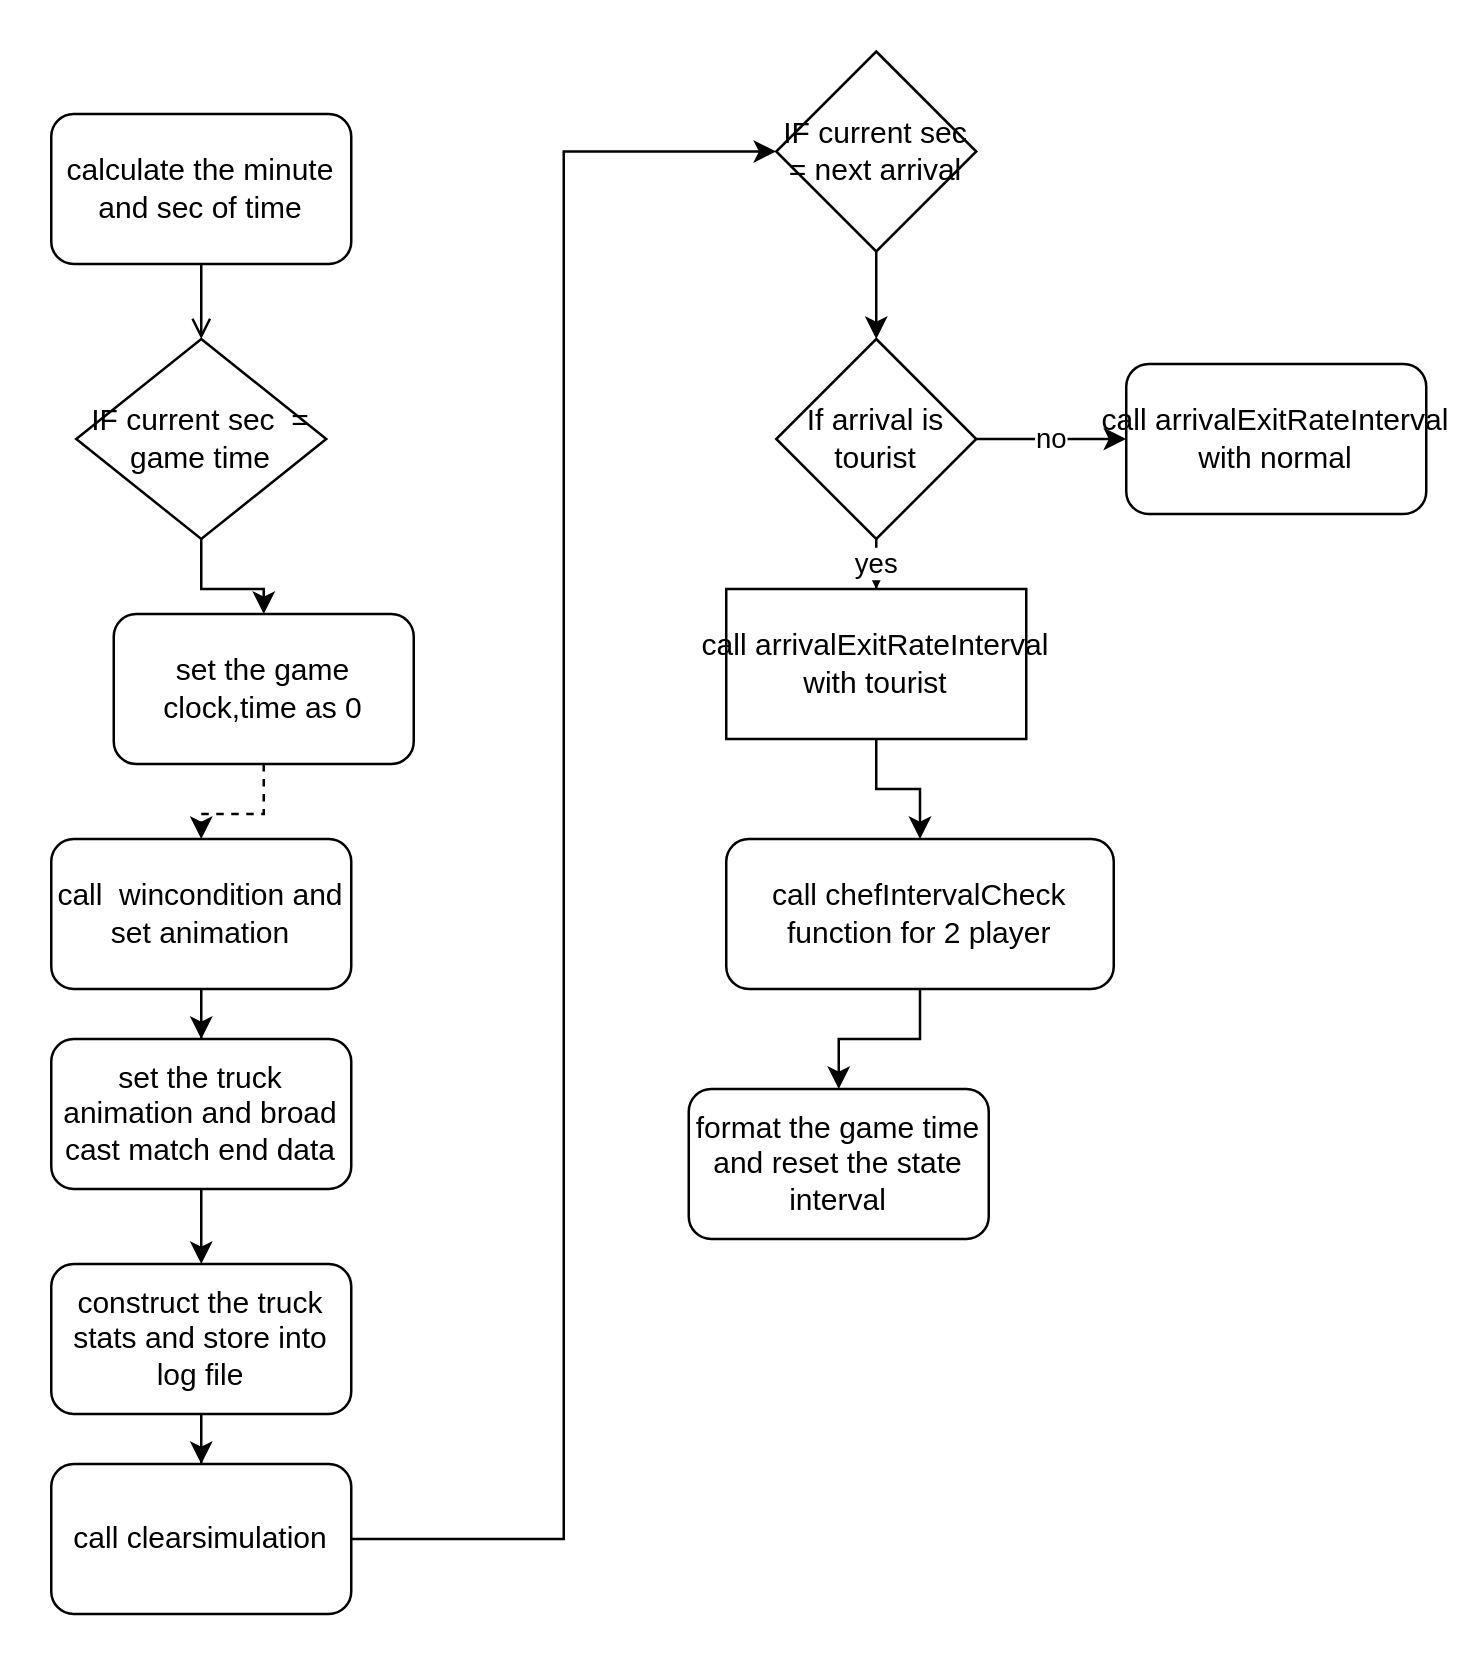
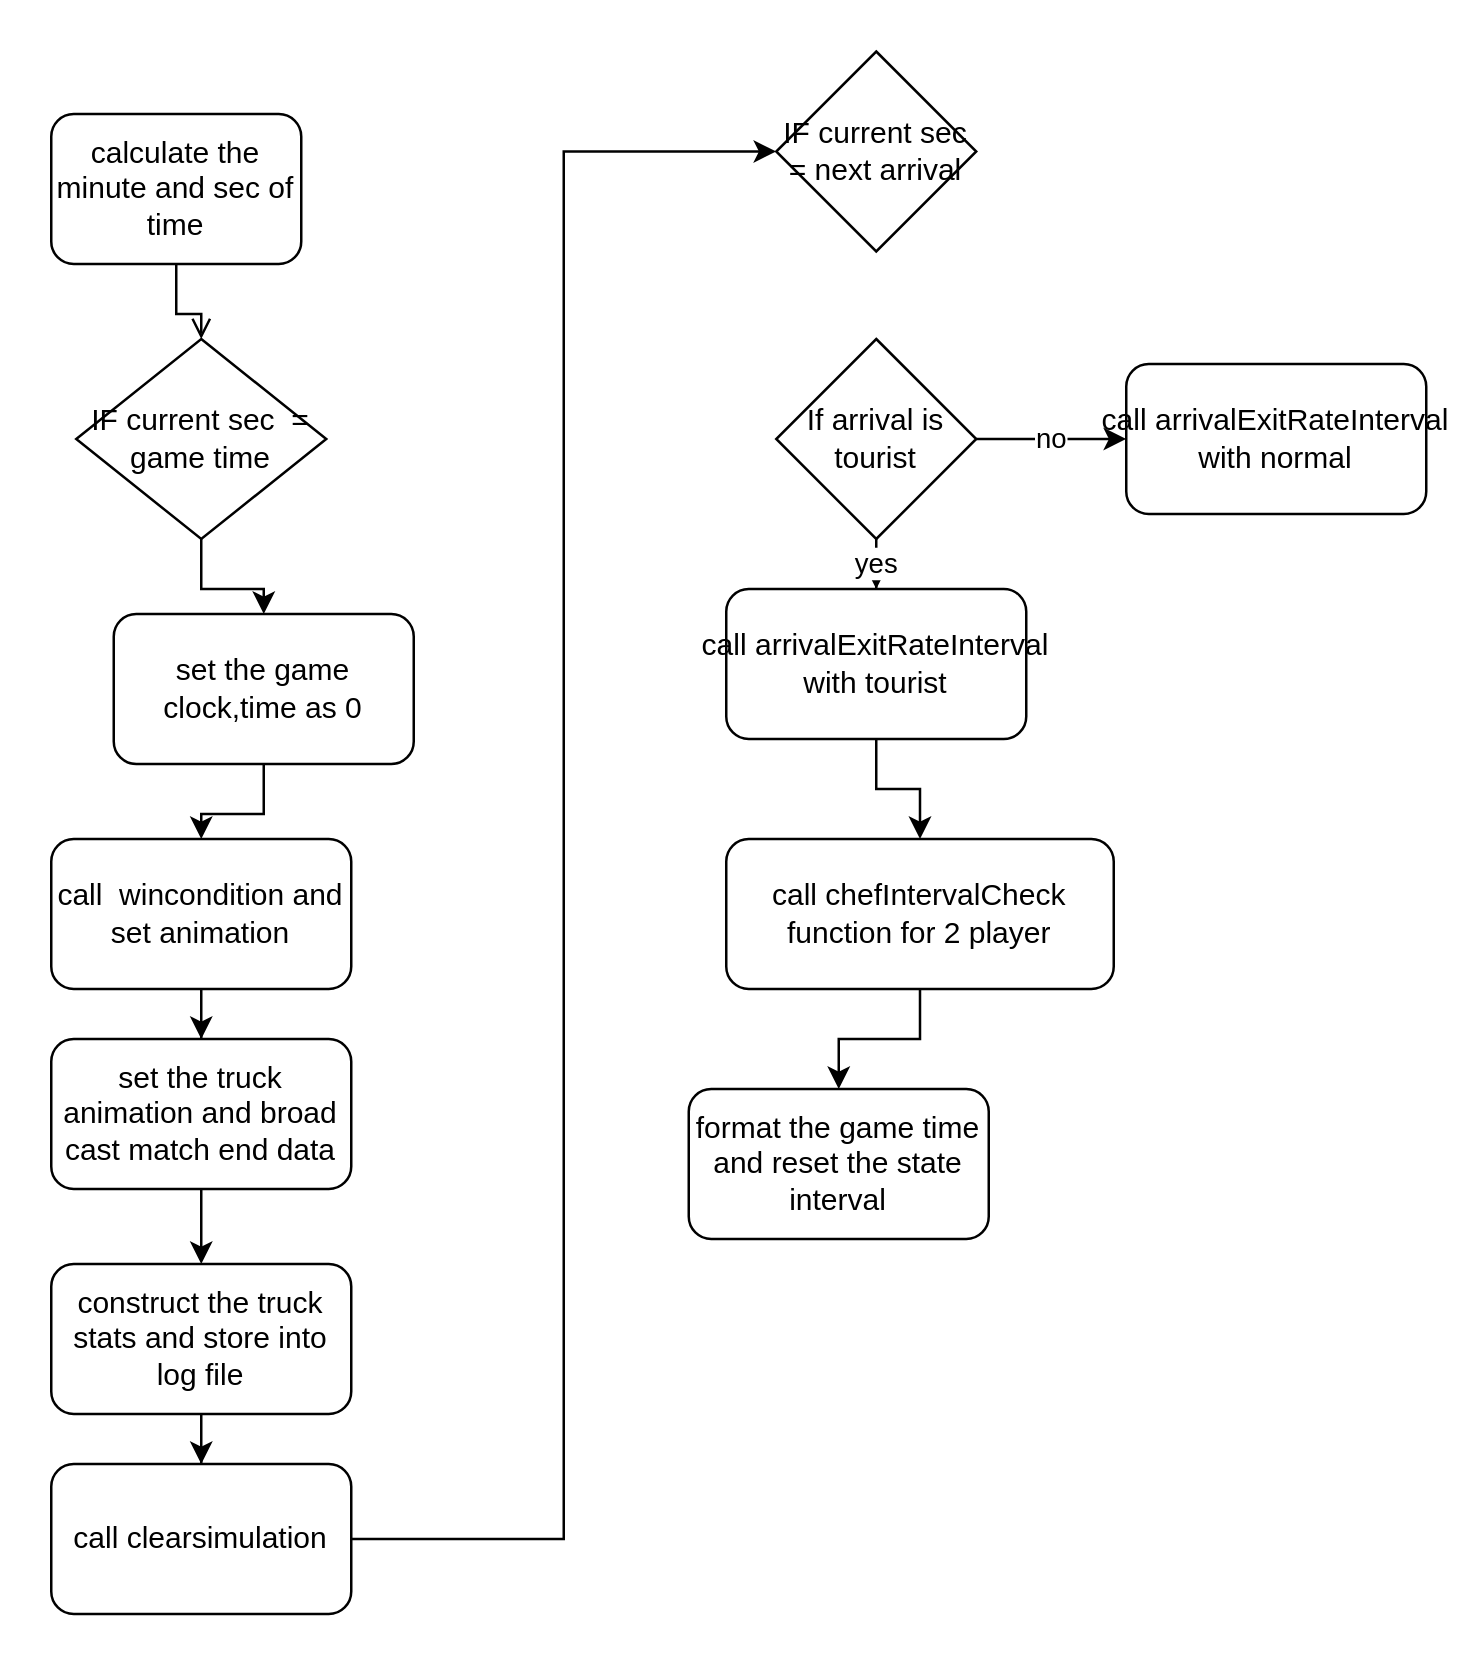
(201, 189) -> (176, 189)
(876, 299) -> none
(876, 664) -> (876, 664)
(252, 814) -> (252, 814)
